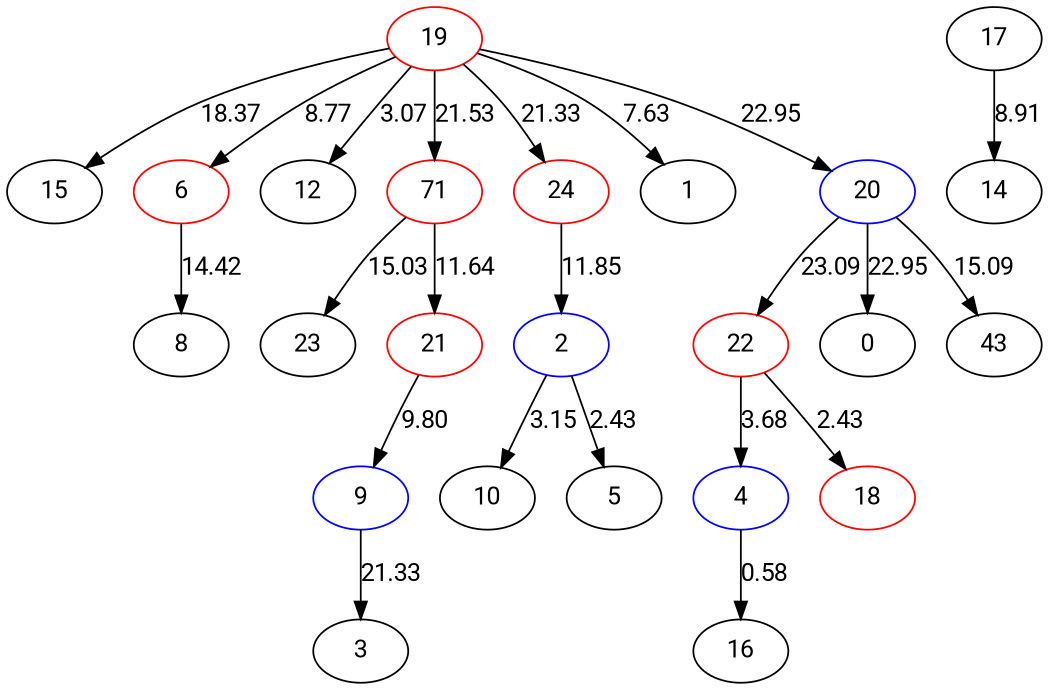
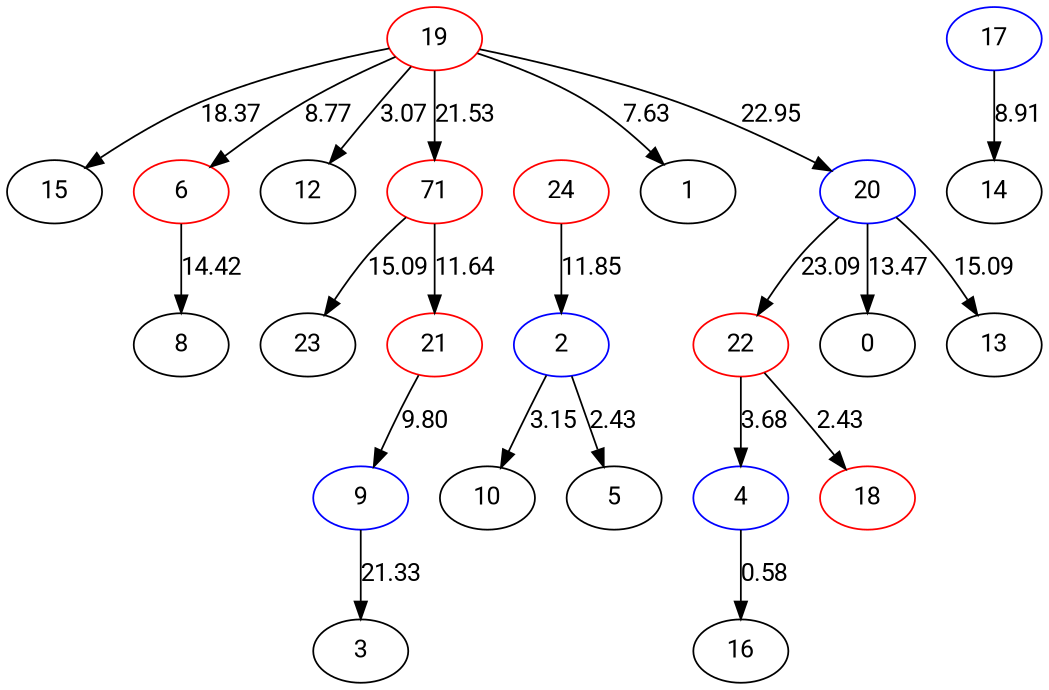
(994, 39) -> (994, 39)
(502, 103) -> none
(398, 268) -> (398, 268)
(897, 268) -> (897, 268)
(994, 345) -> (994, 345)
